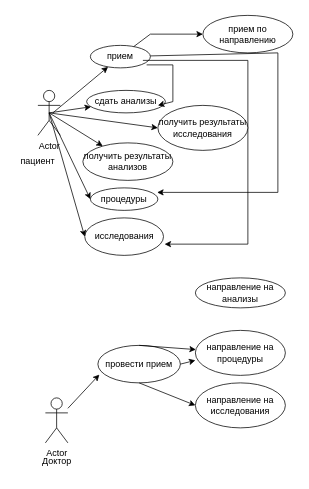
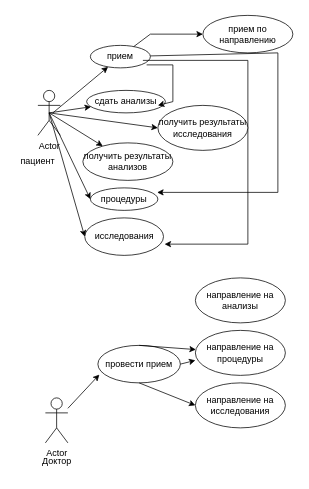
(240, 293) -> (240, 300)
